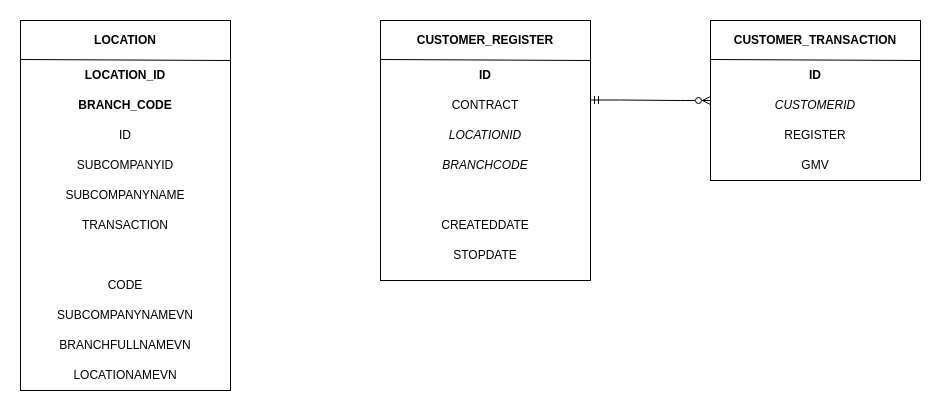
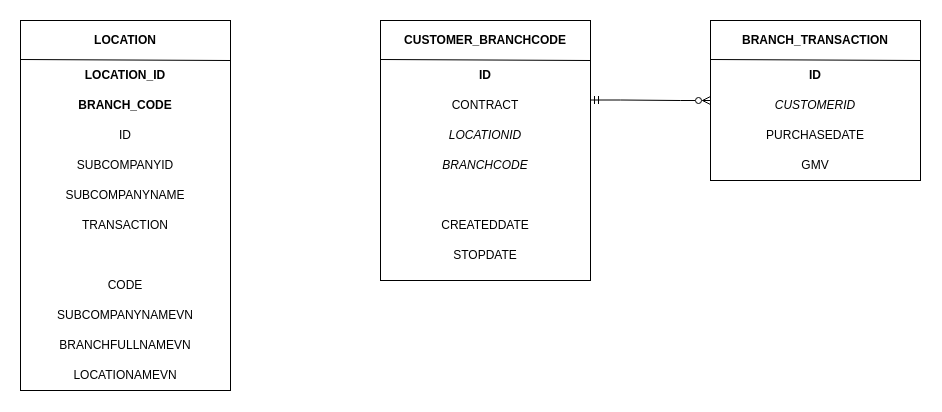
(486, 41) -> (486, 41)
(816, 41) -> (816, 41)
(816, 136) -> (816, 136)
